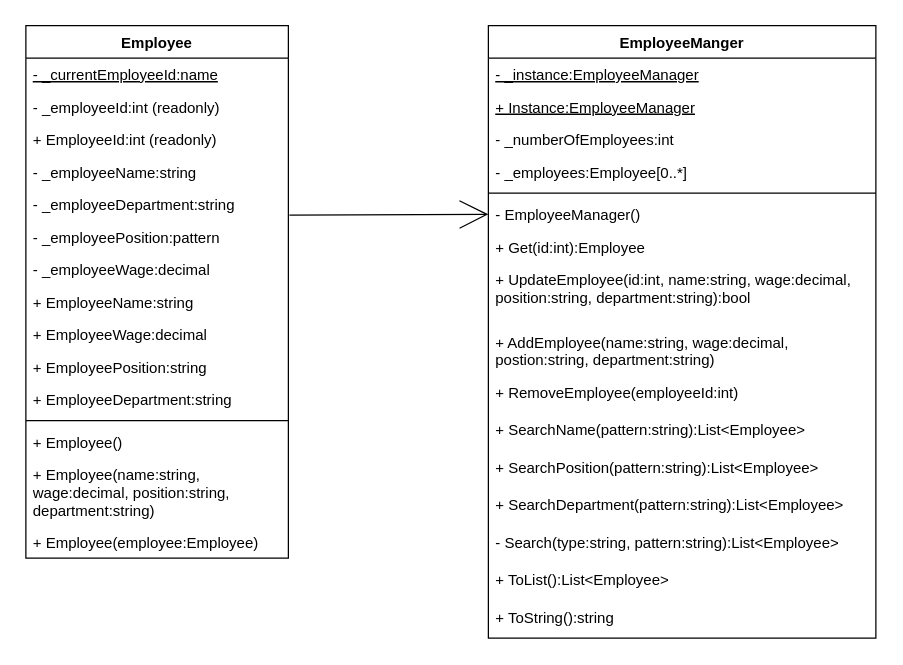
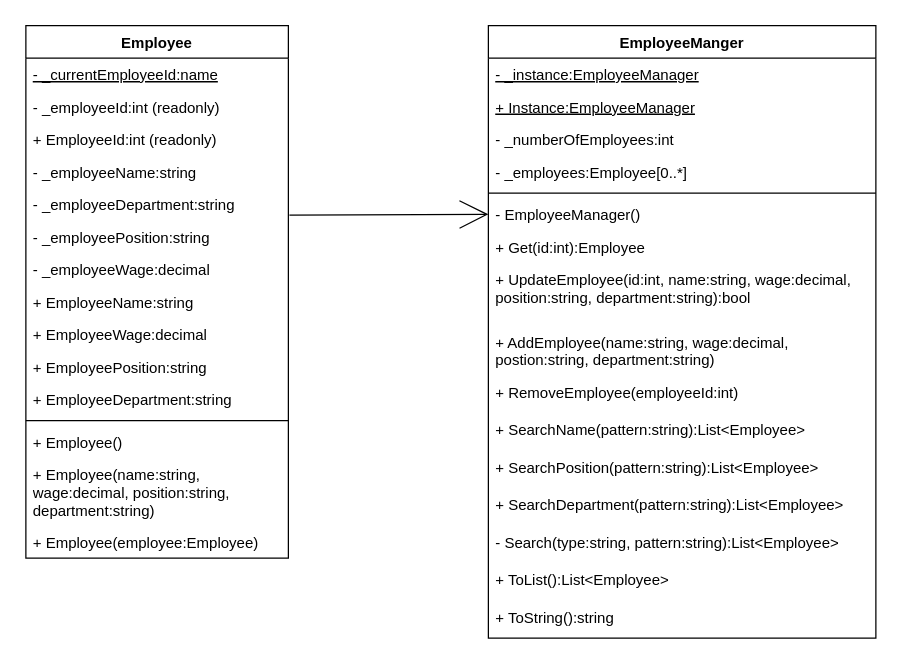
(136, 238) -> (130, 238)
